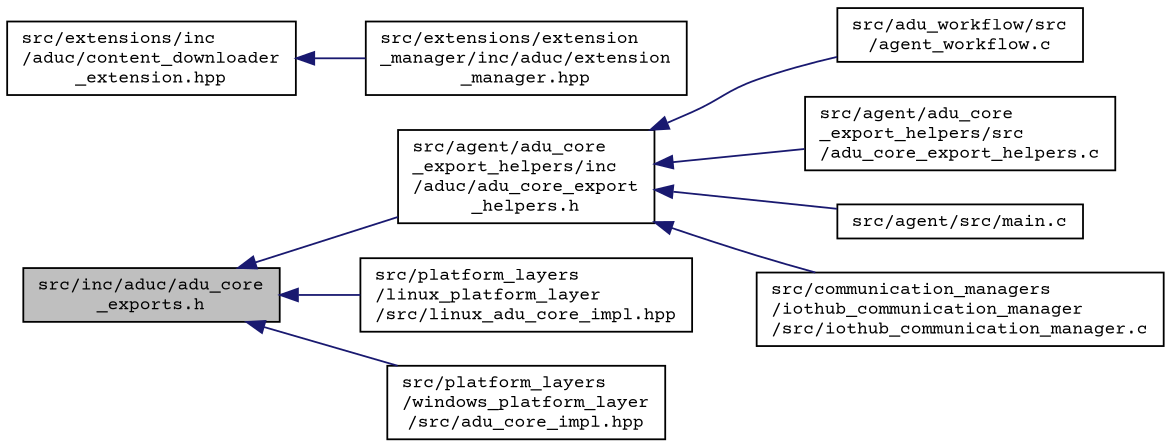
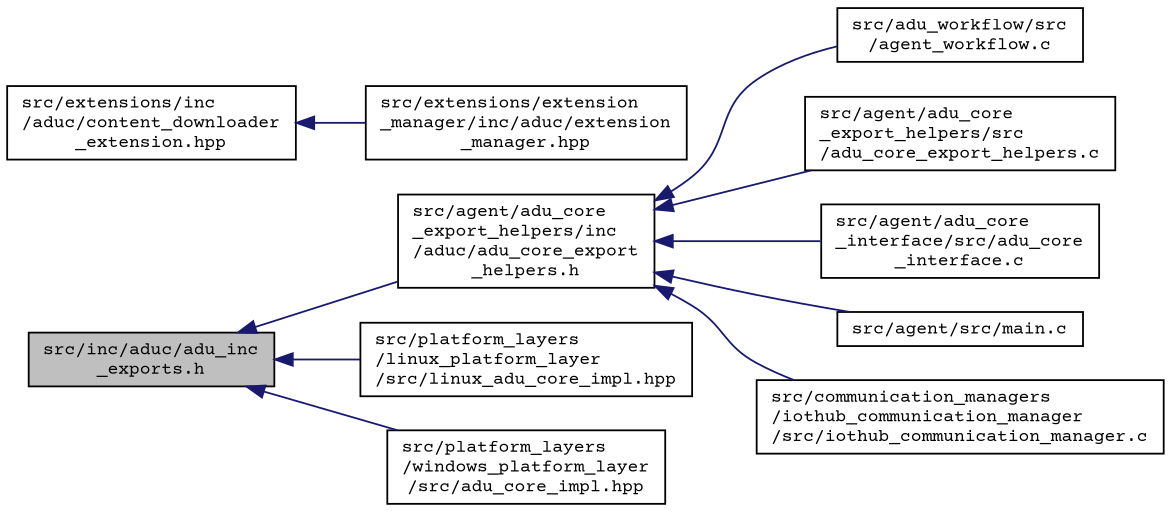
none -> (960, 241)
(152, 295) -> (152, 360)
